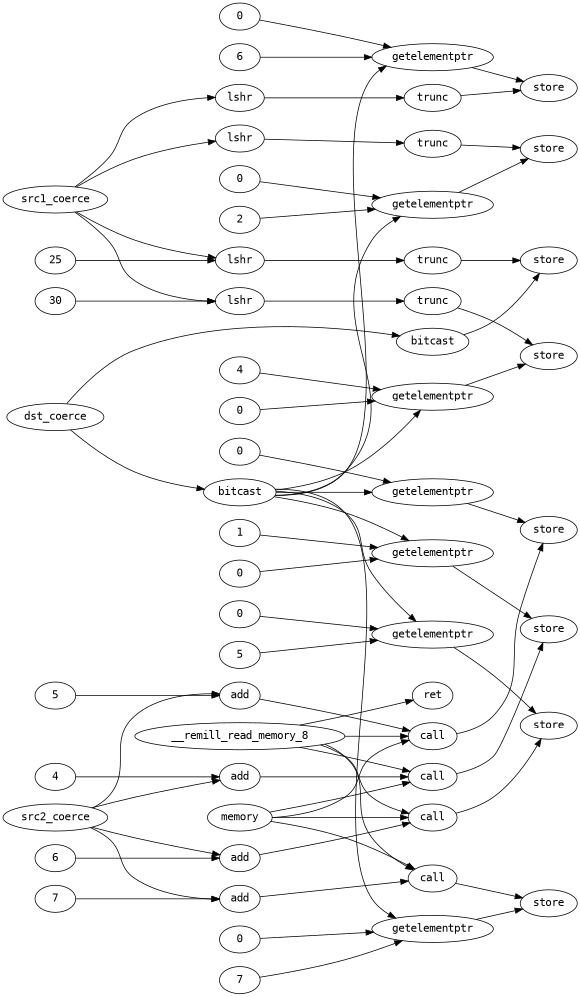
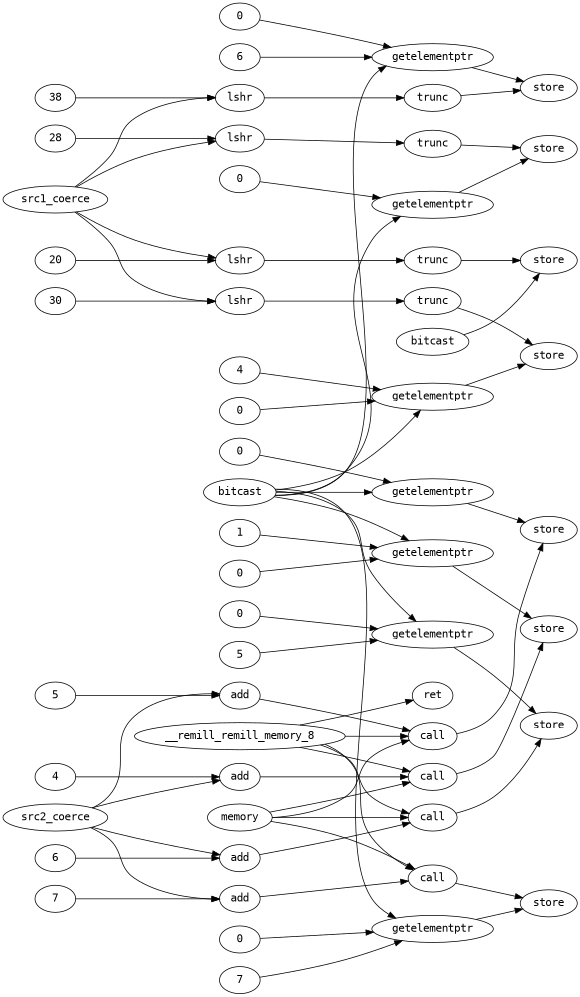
none -> (55, 98)
none -> (55, 139)
(240, 220) -> none
(55, 260) -> (55, 260)
(55, 417) -> none
(240, 736) -> (240, 736)
